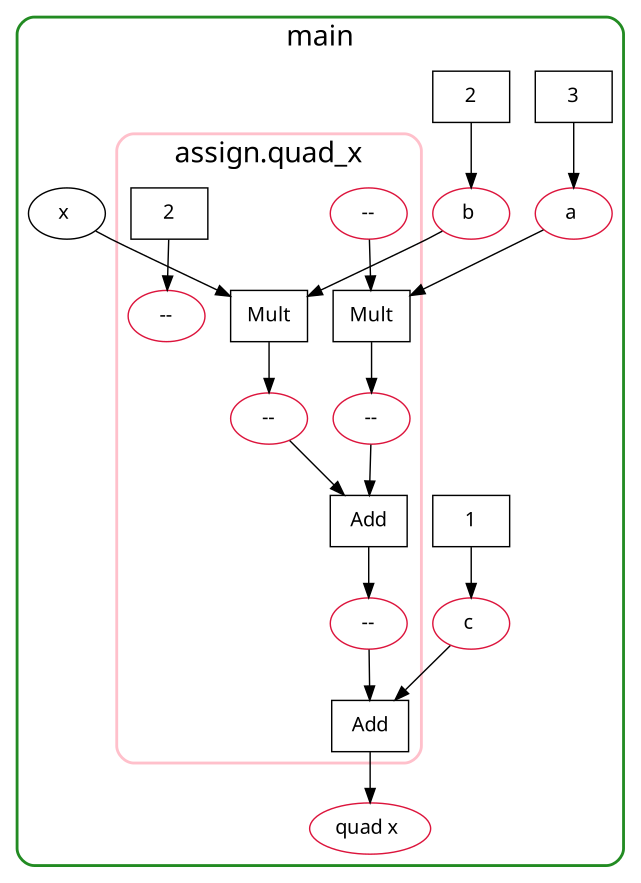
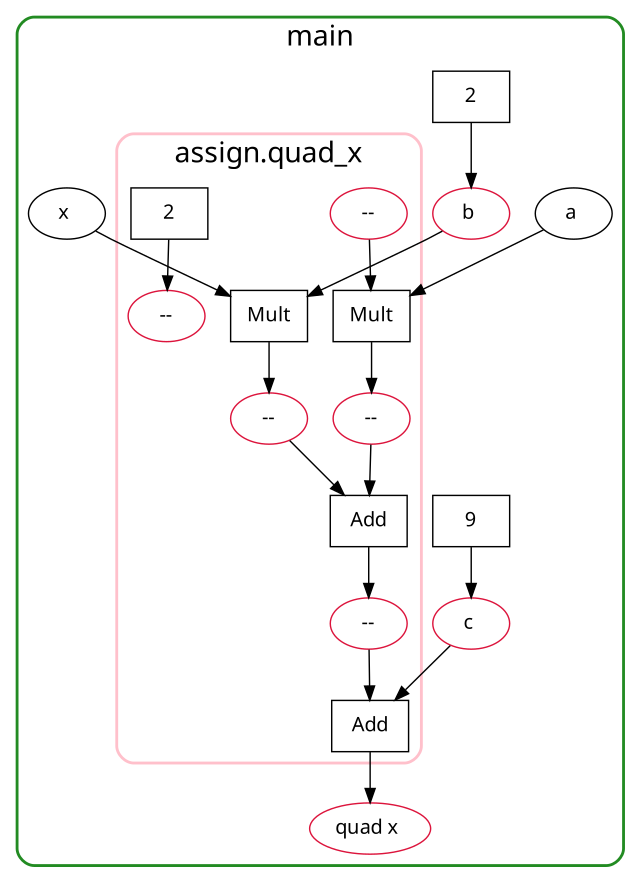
(574, 97) -> none
(574, 214) -> (574, 214)
(471, 521) -> (471, 521)
